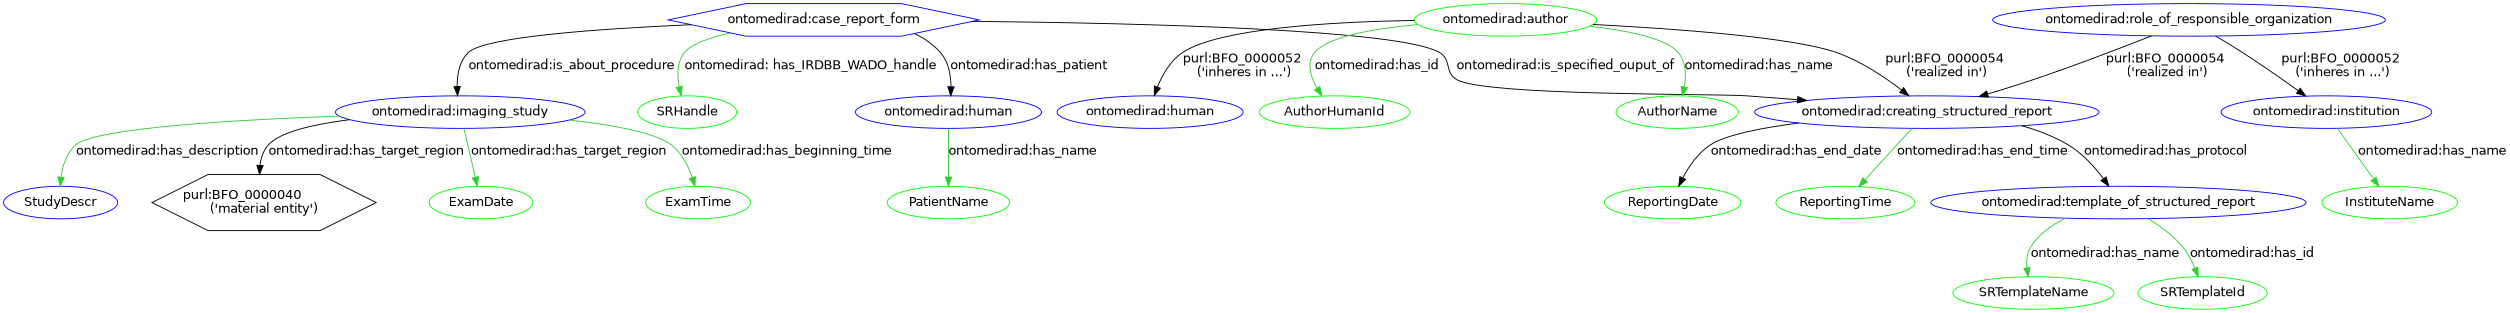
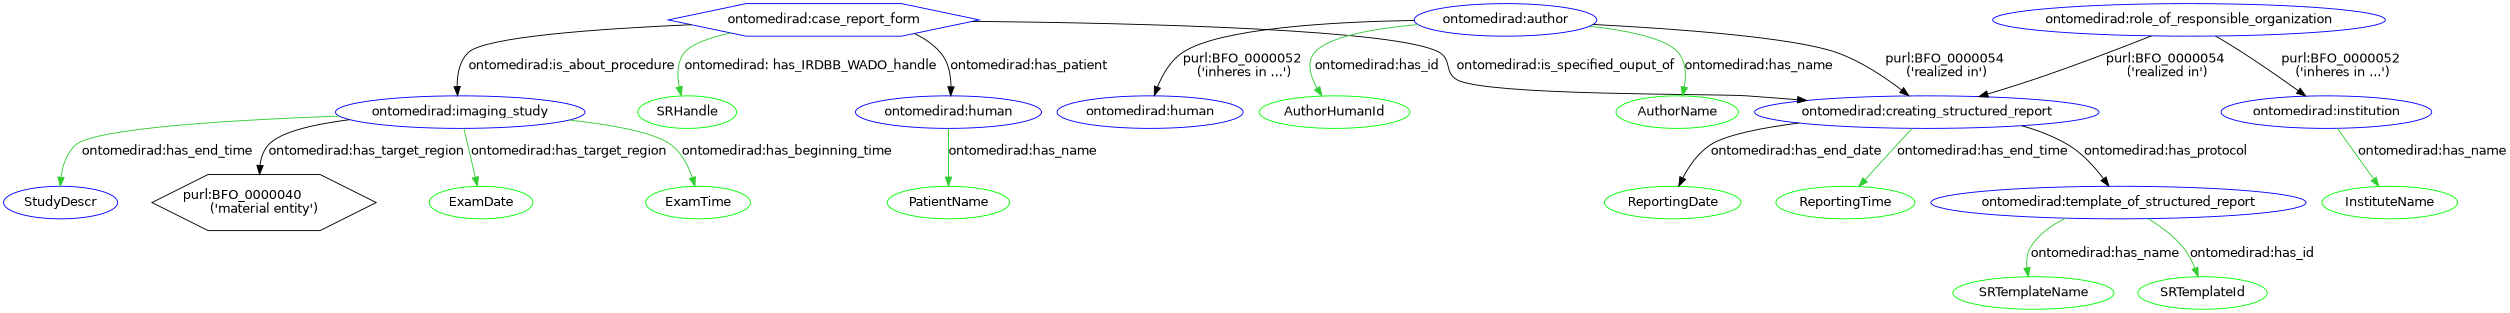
(1505, 20) -> (1505, 20)
(167, 151) -> (167, 151)
